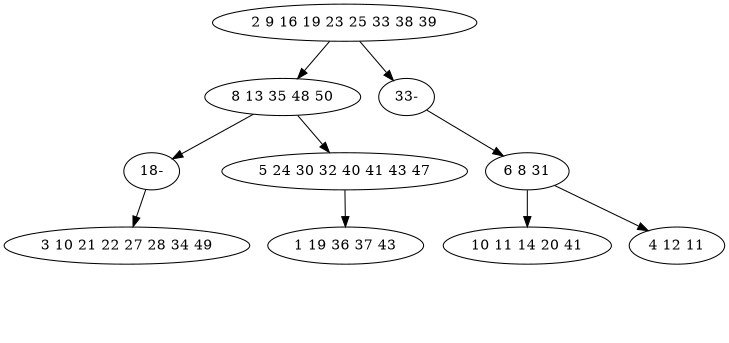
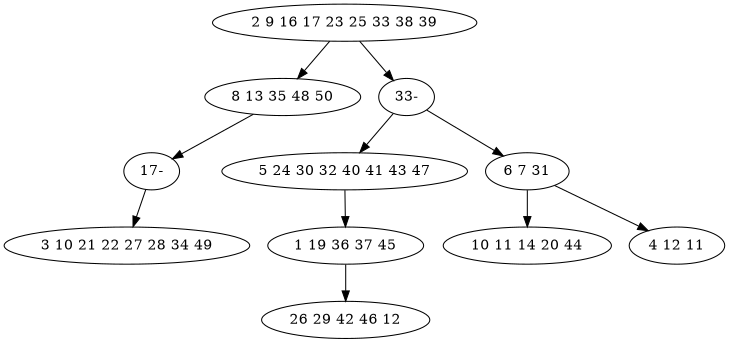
(345, 23) -> (345, 23)
(310, 130) -> (380, 129)
(152, 171) -> (152, 171)
(527, 171) -> (527, 171)
(346, 246) -> (346, 246)
(527, 246) -> (527, 246)
none -> (346, 320)
